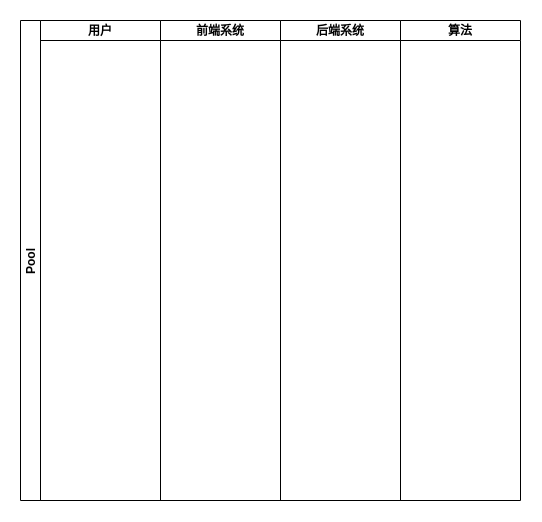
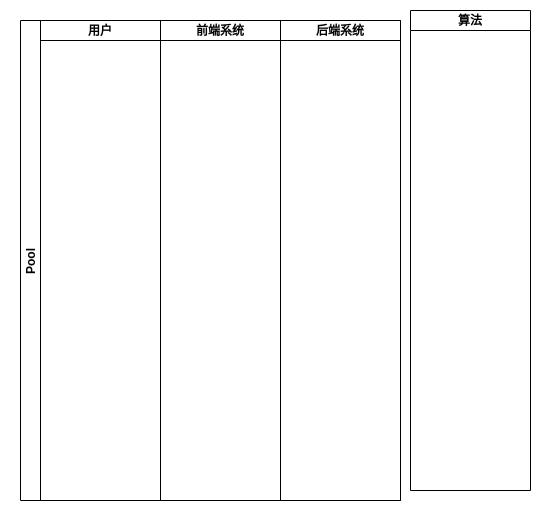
(461, 261) -> (471, 251)
